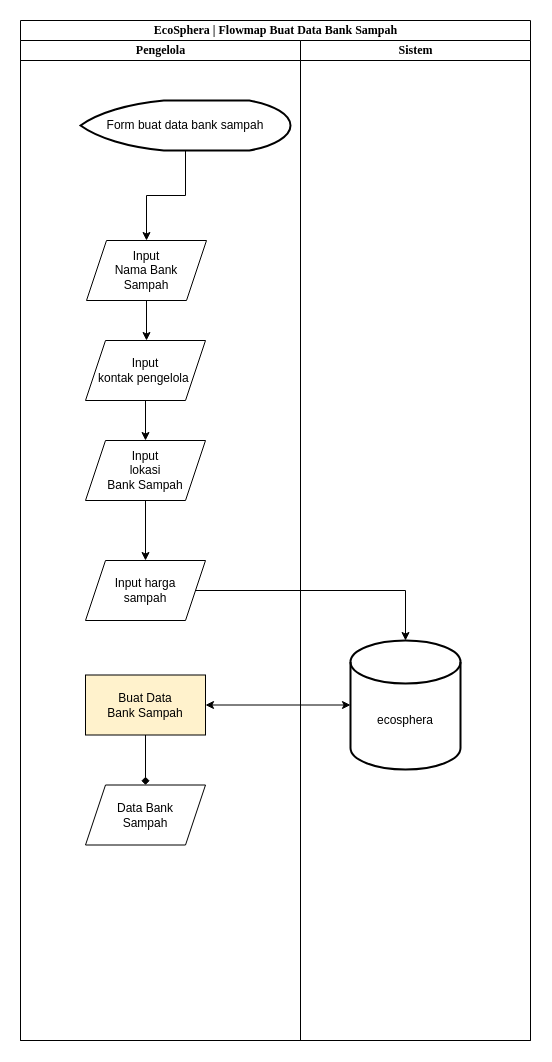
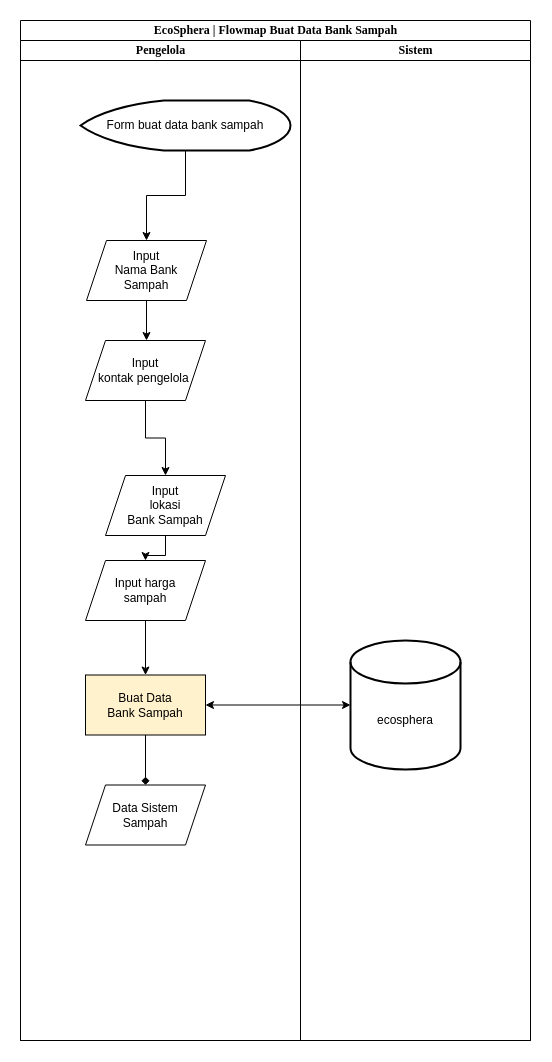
(146, 471) -> (166, 506)
(322, 591) -> (146, 645)
(146, 816) -> (146, 816)
